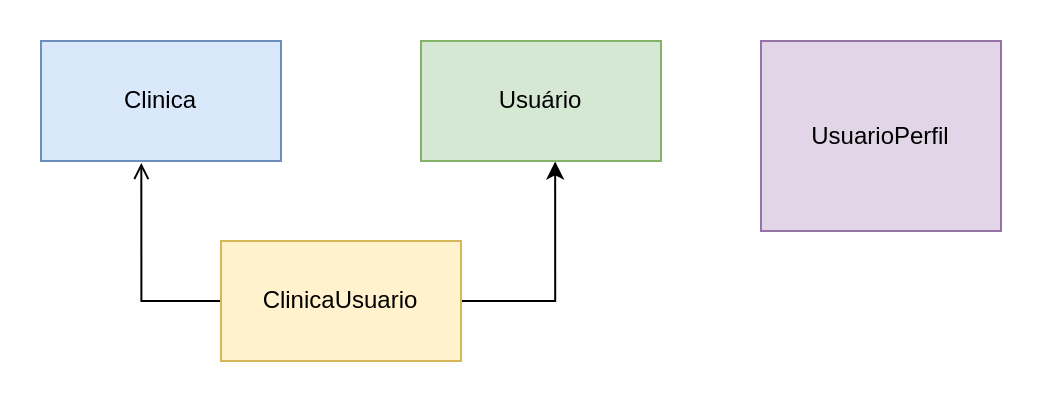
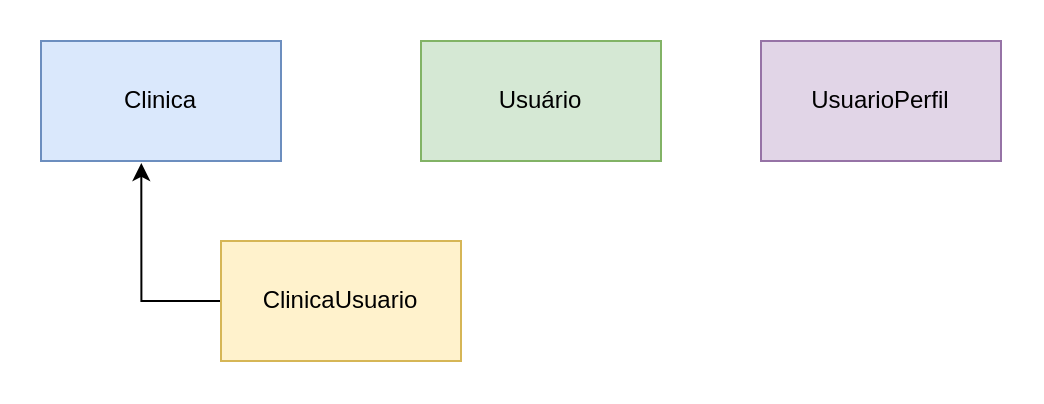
(881, 136) -> (881, 101)
(141, 174) -> (141, 178)
(555, 285) -> none
